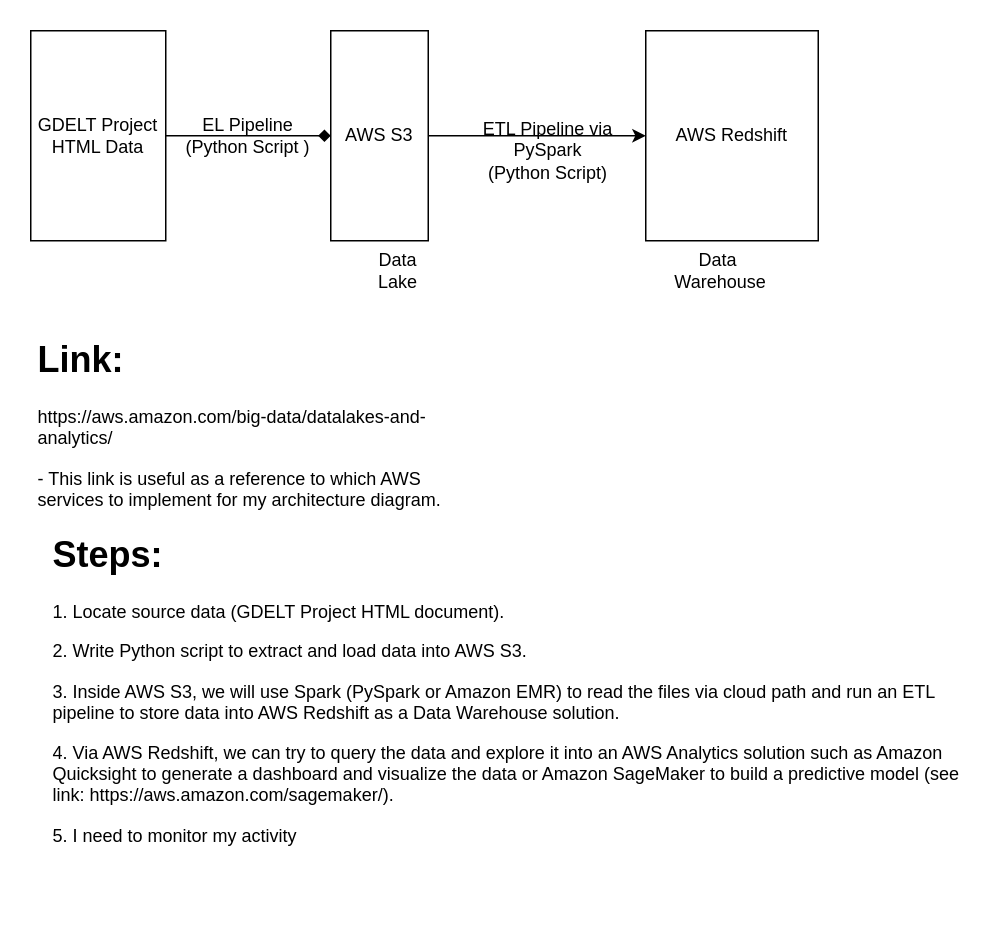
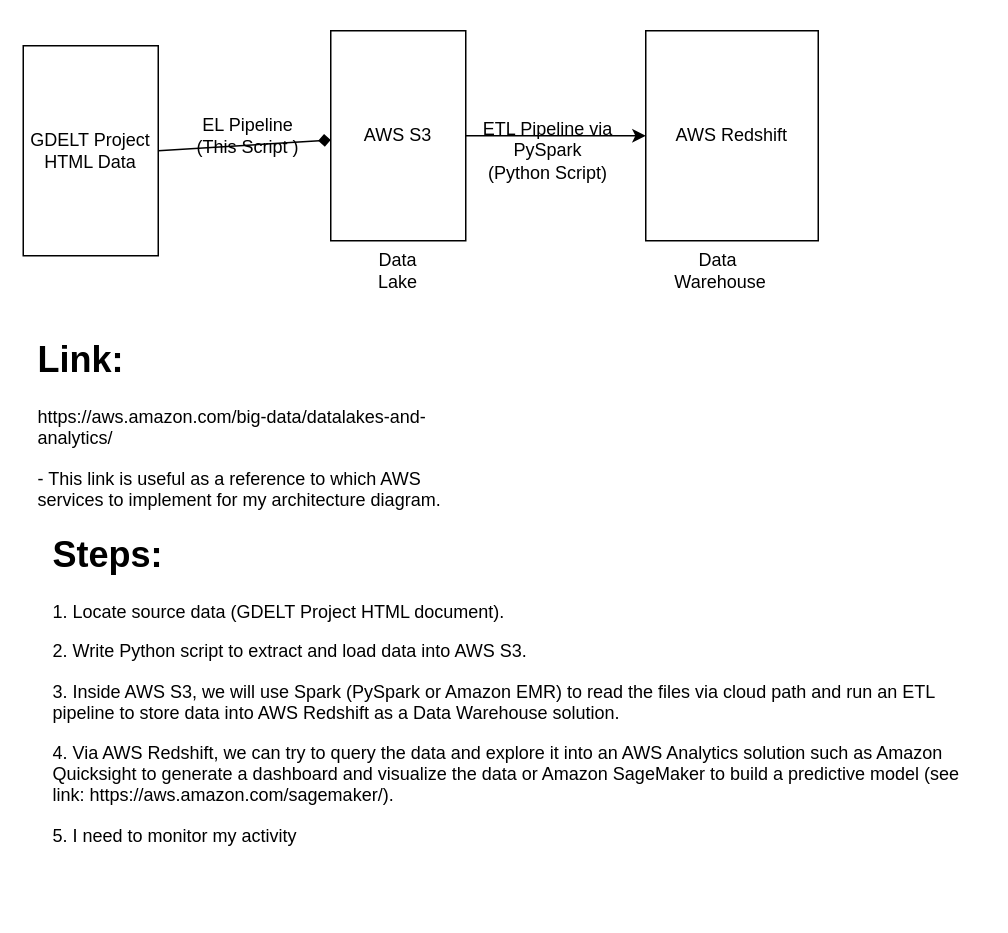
(98, 136) -> (91, 151)
(248, 136) -> (248, 136)
(380, 136) -> (398, 136)
